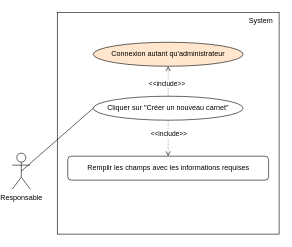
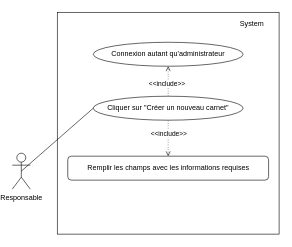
(261, 21) -> (252, 24)
(168, 54) -> (168, 54)
